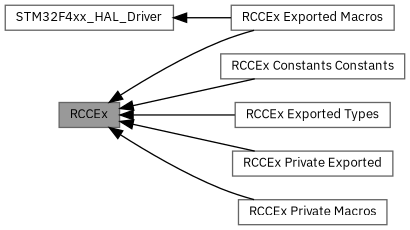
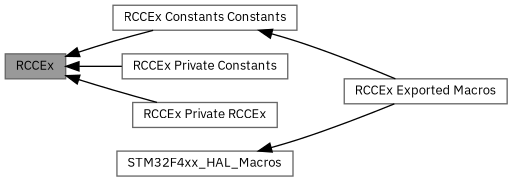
(89, 18) -> (205, 164)
(185, 58) -> (334, 55)
(313, 115) -> none
(313, 164) -> (205, 66)
(313, 212) -> (205, 115)
